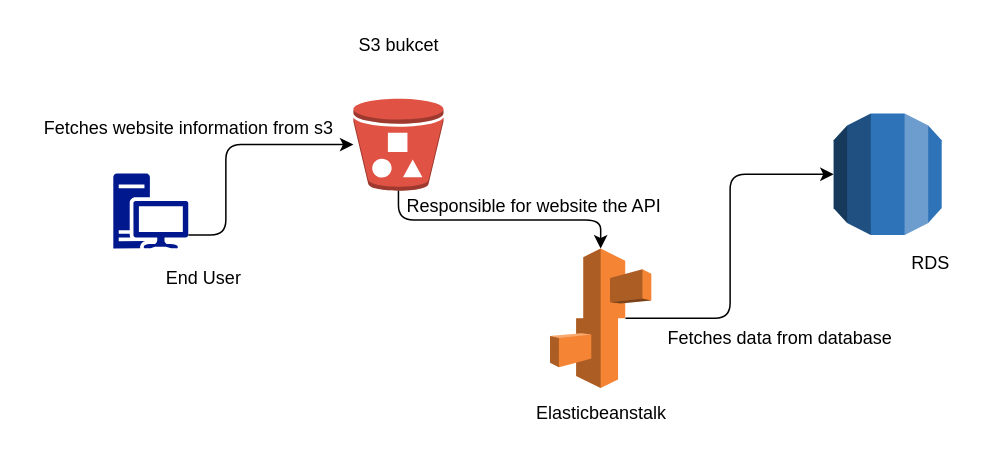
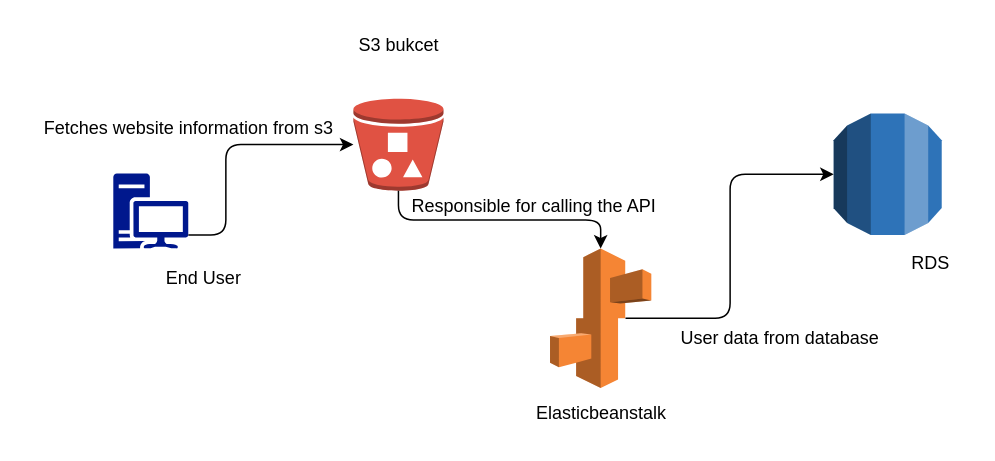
(534, 206) -> (534, 206)
(780, 338) -> (780, 338)
